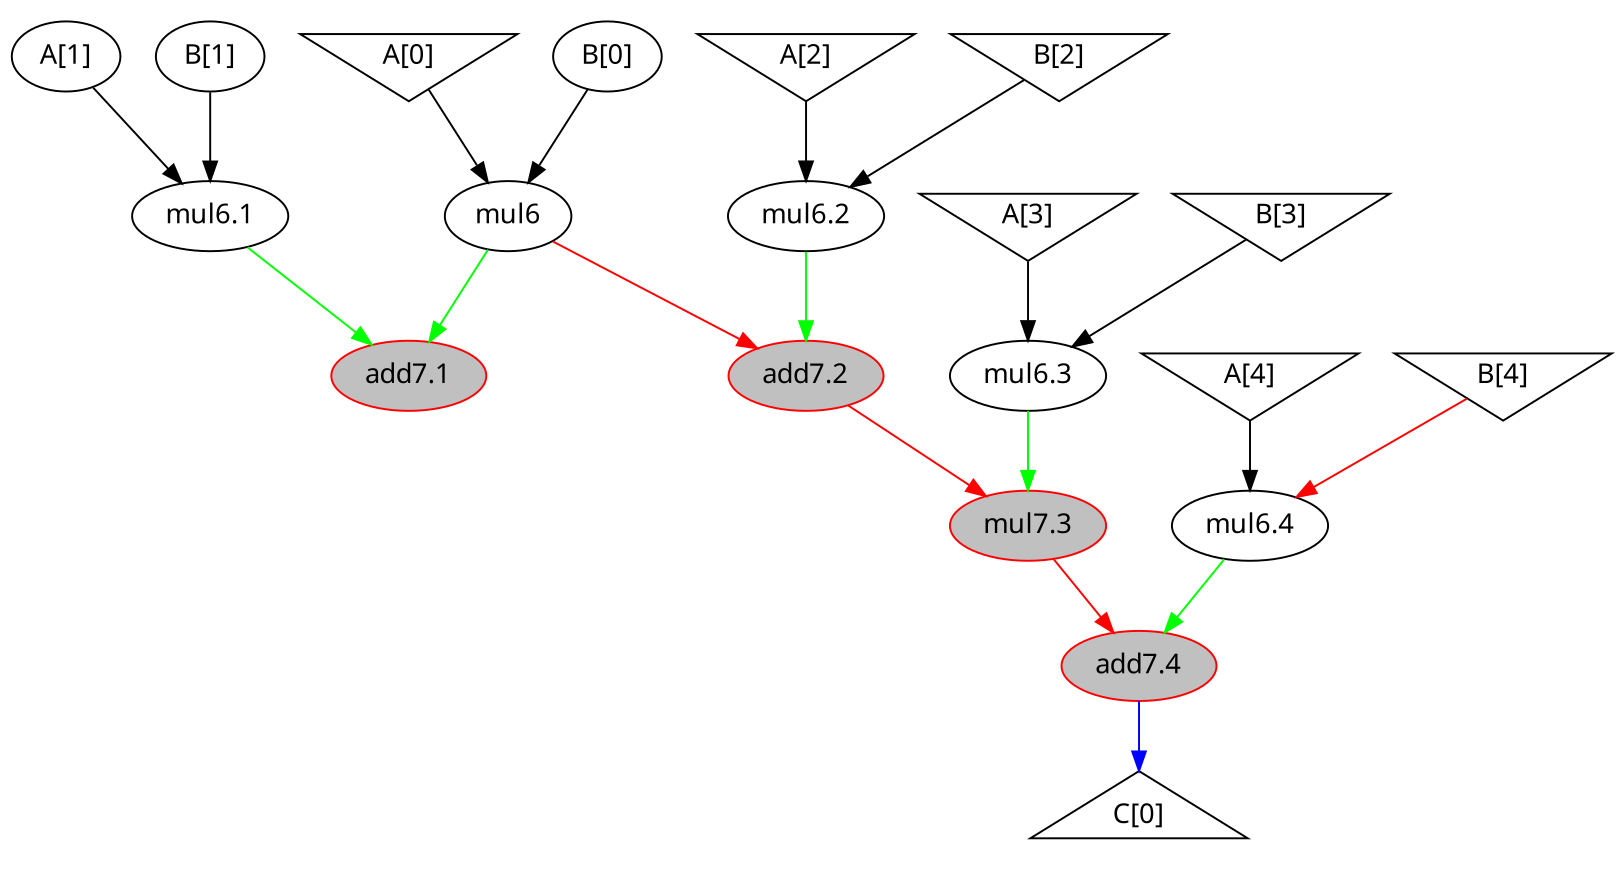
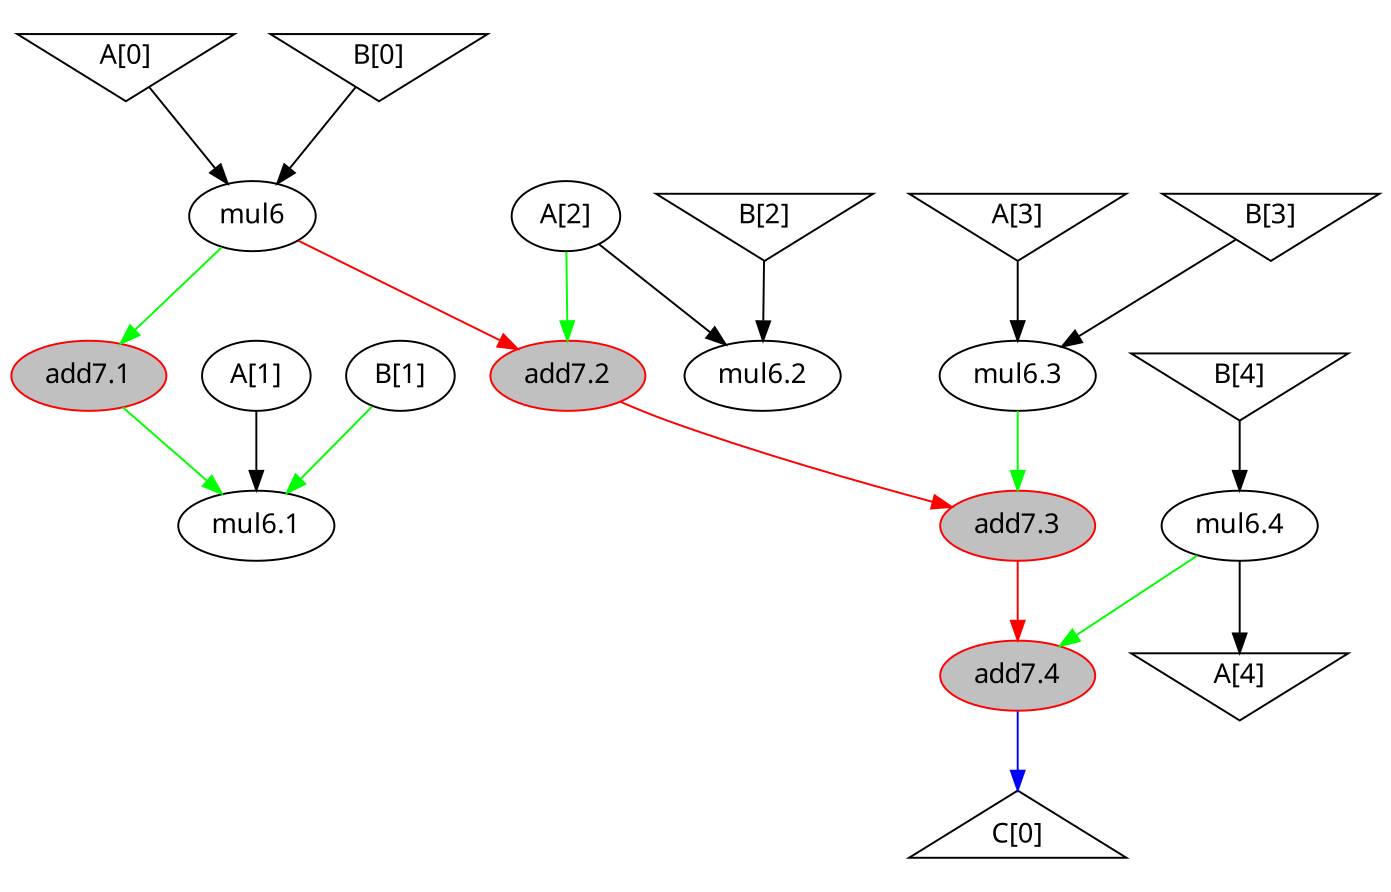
(607, 56) -> (379, 56)
(806, 56) -> (566, 216)
(210, 127) -> (336, 443)
(806, 286) -> (567, 286)
(302, 290) -> (165, 444)
(1390, 443) -> (1240, 446)
(1250, 446) -> (1240, 597)
(1028, 526) -> (1018, 526)
